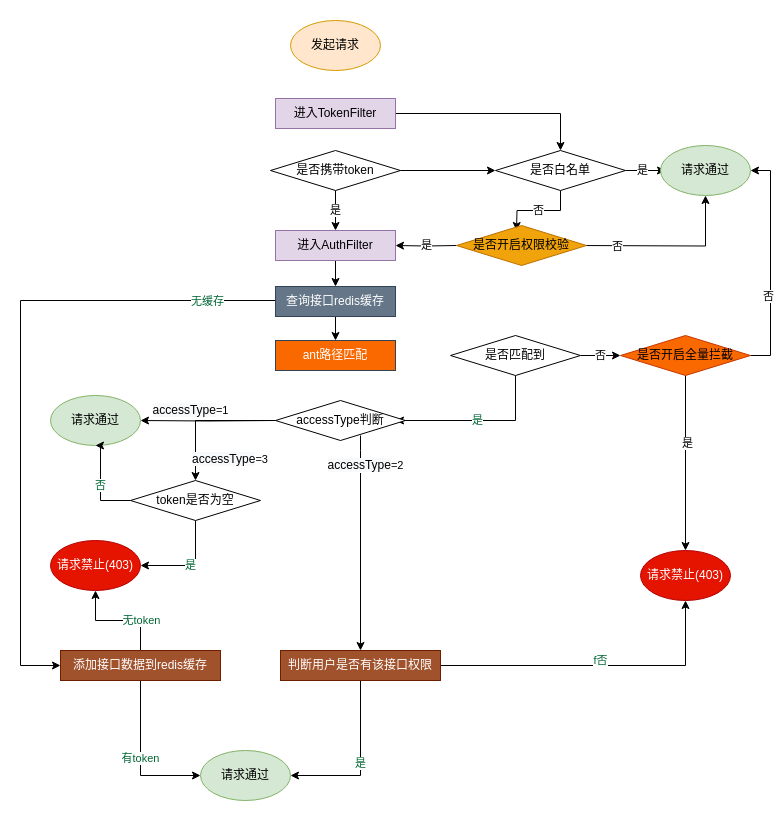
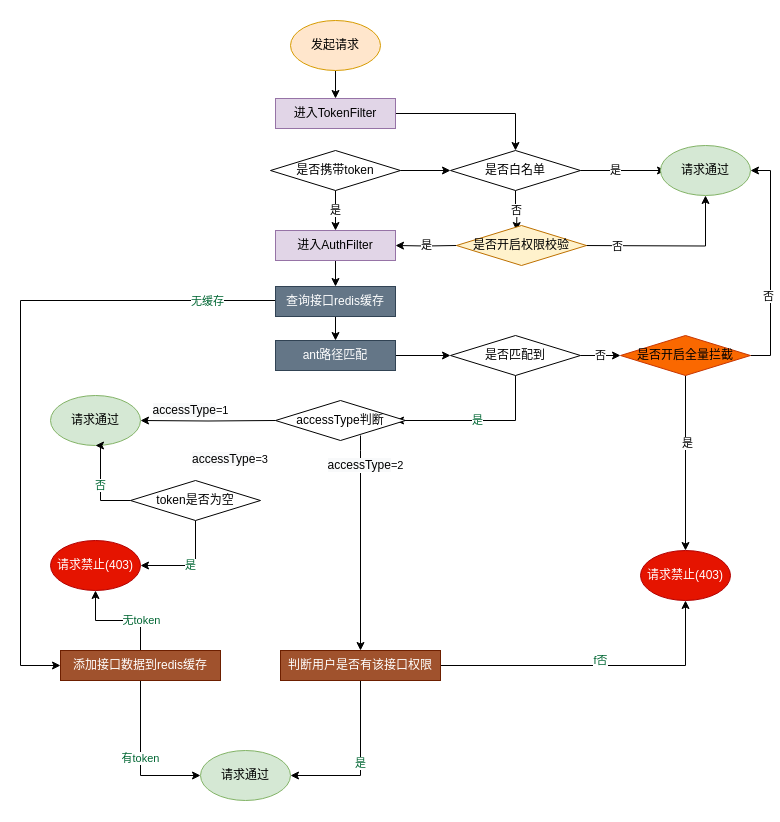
none -> (336, 89)
(561, 171) -> (516, 171)
(522, 246) -> (522, 246)
(336, 356) -> (336, 356)
none -> (420, 356)
(196, 437) -> none
